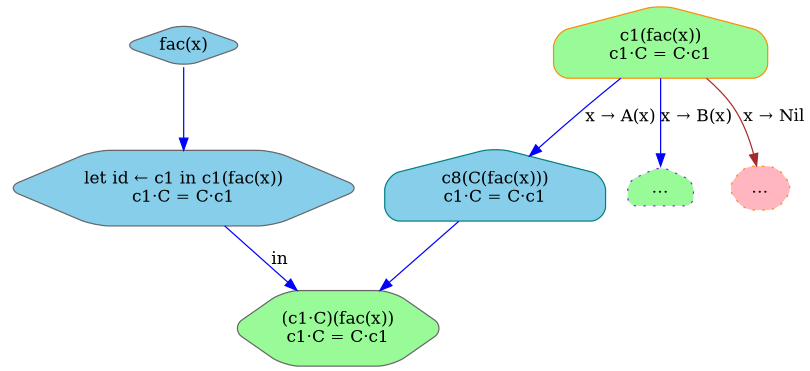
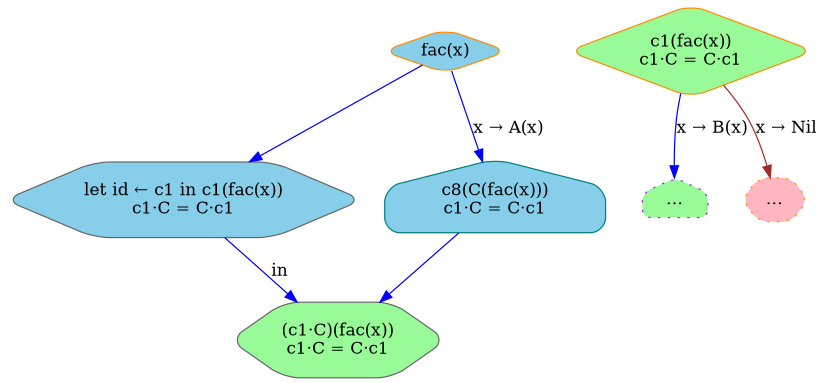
(184, 45) -> (445, 51)
(661, 45) -> (691, 51)
(579, 113) -> (465, 110)
